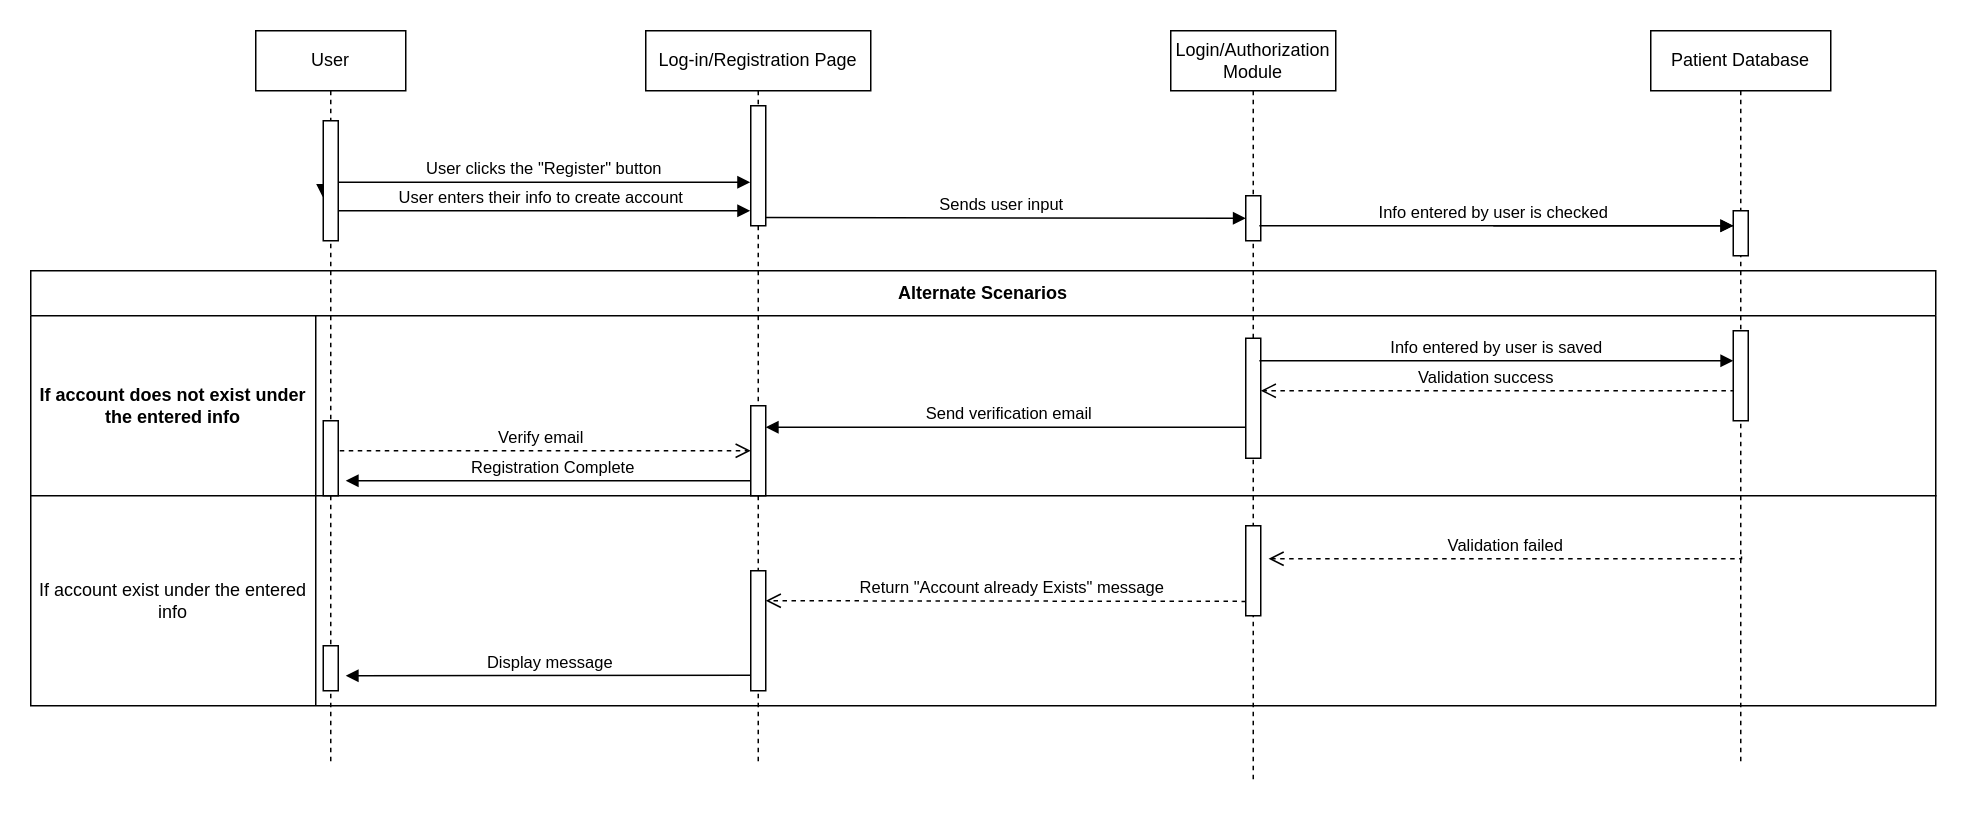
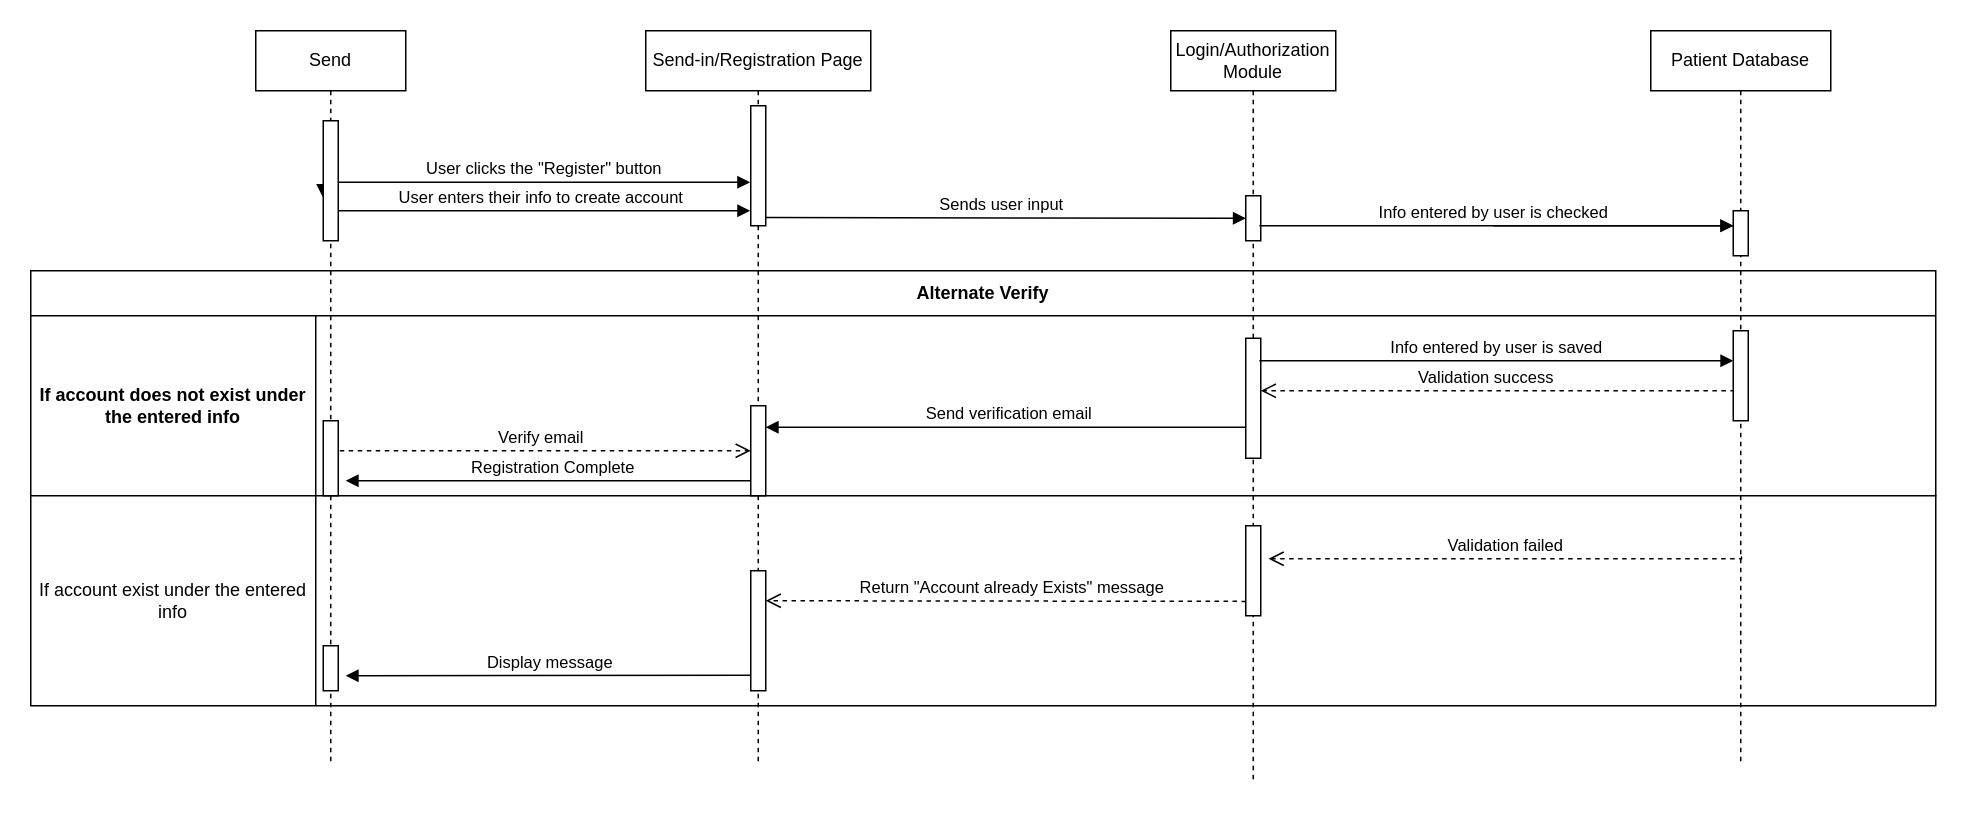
(331, 61) -> (331, 61)
(758, 61) -> (758, 61)
(983, 293) -> (983, 293)
